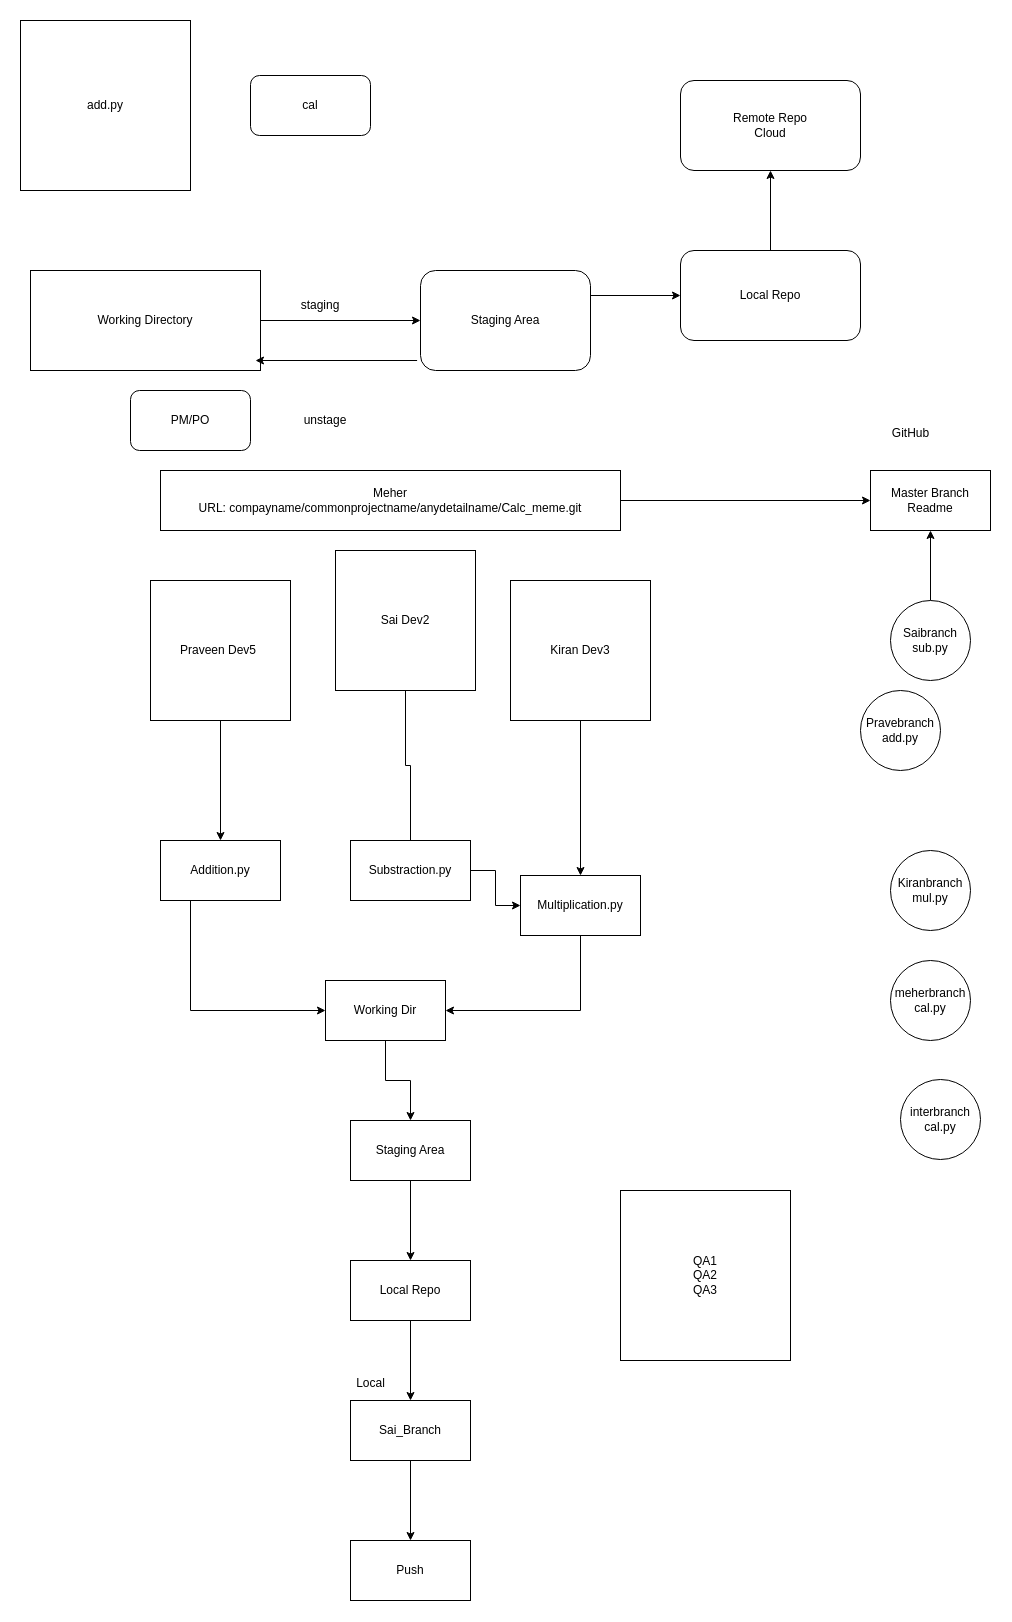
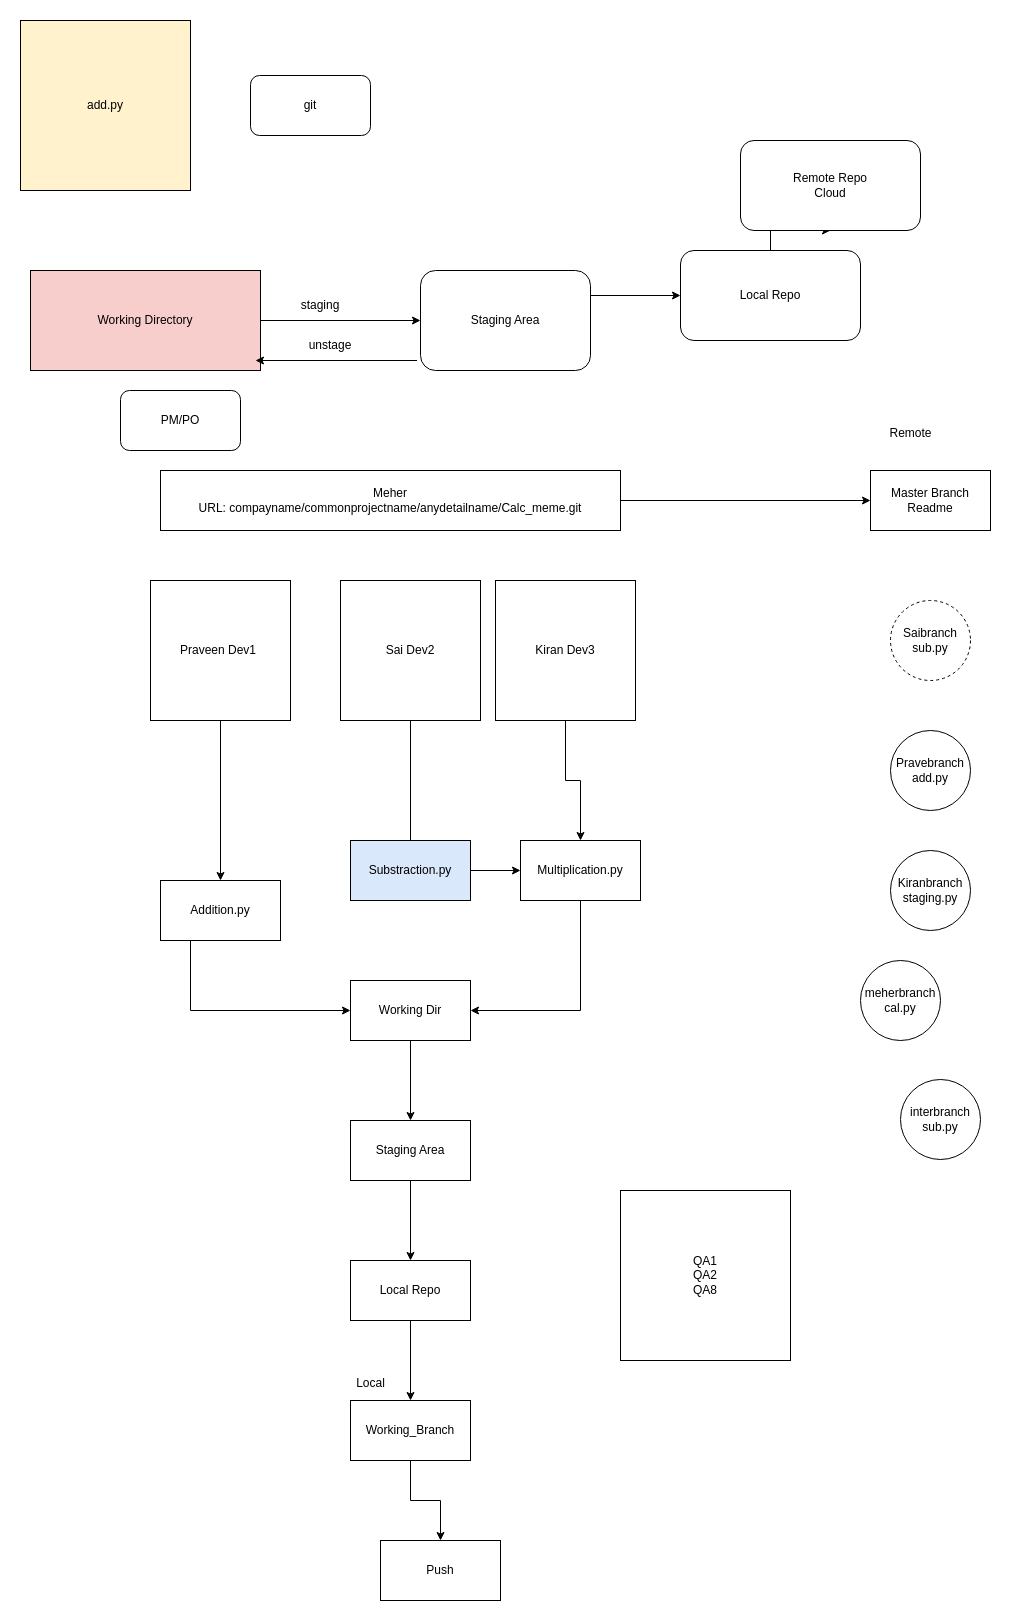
(106, 106) -> (106, 106)
(311, 106) -> (311, 106)
(771, 126) -> (831, 186)
(146, 321) -> (146, 321)
(191, 421) -> (181, 421)
(326, 421) -> (331, 346)
(911, 434) -> (911, 434)
(931, 569) -> none
(406, 621) -> (411, 651)
(931, 641) -> (931, 641)
(221, 651) -> (221, 651)
(581, 651) -> (566, 651)
(901, 731) -> (931, 771)
(221, 871) -> (221, 911)
(411, 871) -> (411, 871)
(931, 891) -> (931, 891)
(581, 906) -> (581, 871)
(931, 1001) -> (901, 1001)
(386, 1011) -> (411, 1011)
(941, 1120) -> (941, 1120)
(706, 1276) -> (706, 1276)
(411, 1431) -> (411, 1431)
(411, 1571) -> (441, 1571)
